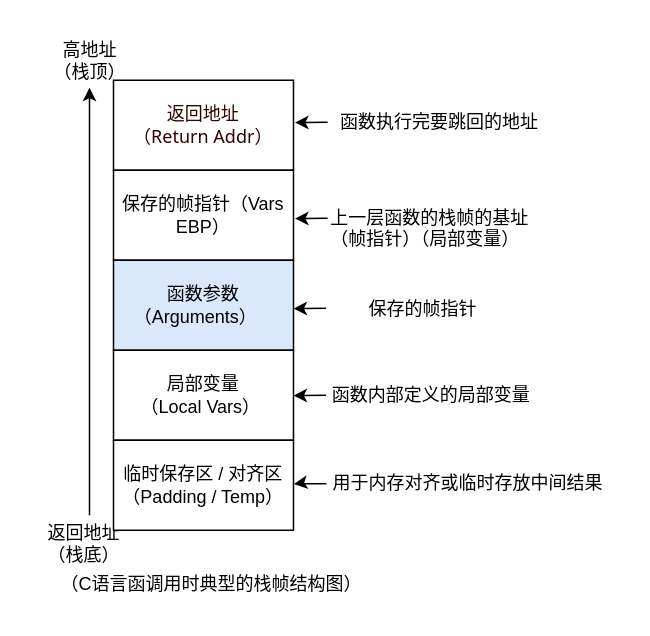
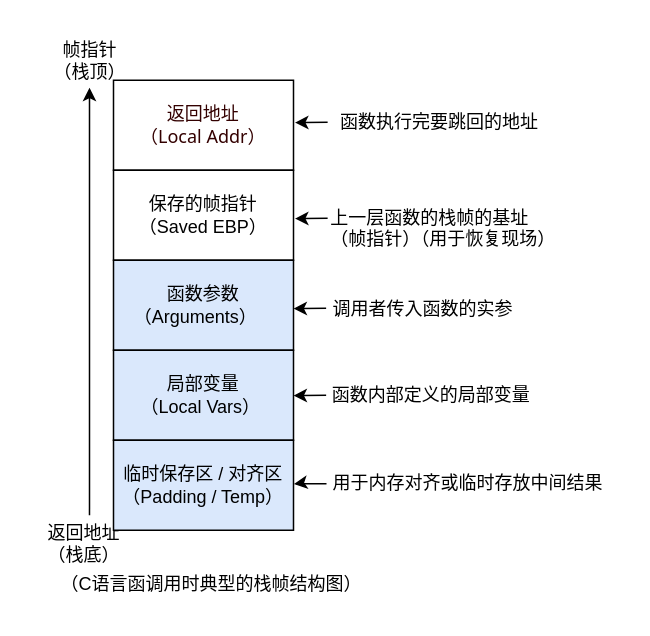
(90, 61) -> (90, 61)
(203, 125) -> (203, 125)
(203, 215) -> (203, 215)
(442, 229) -> (442, 229)
(423, 307) -> (423, 307)
(203, 395) -> (203, 395)
(203, 485) -> (203, 485)
